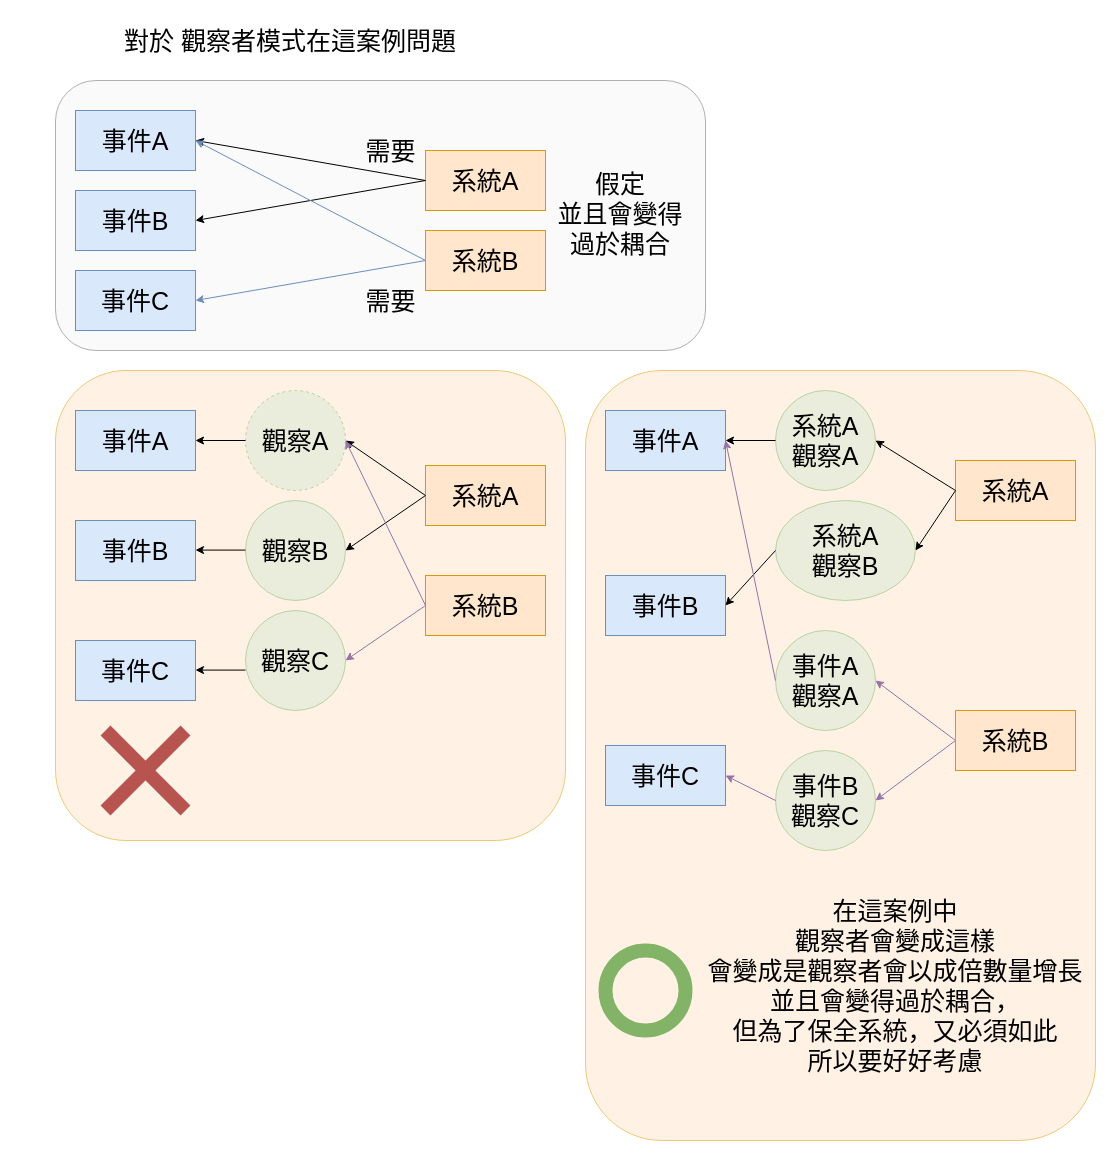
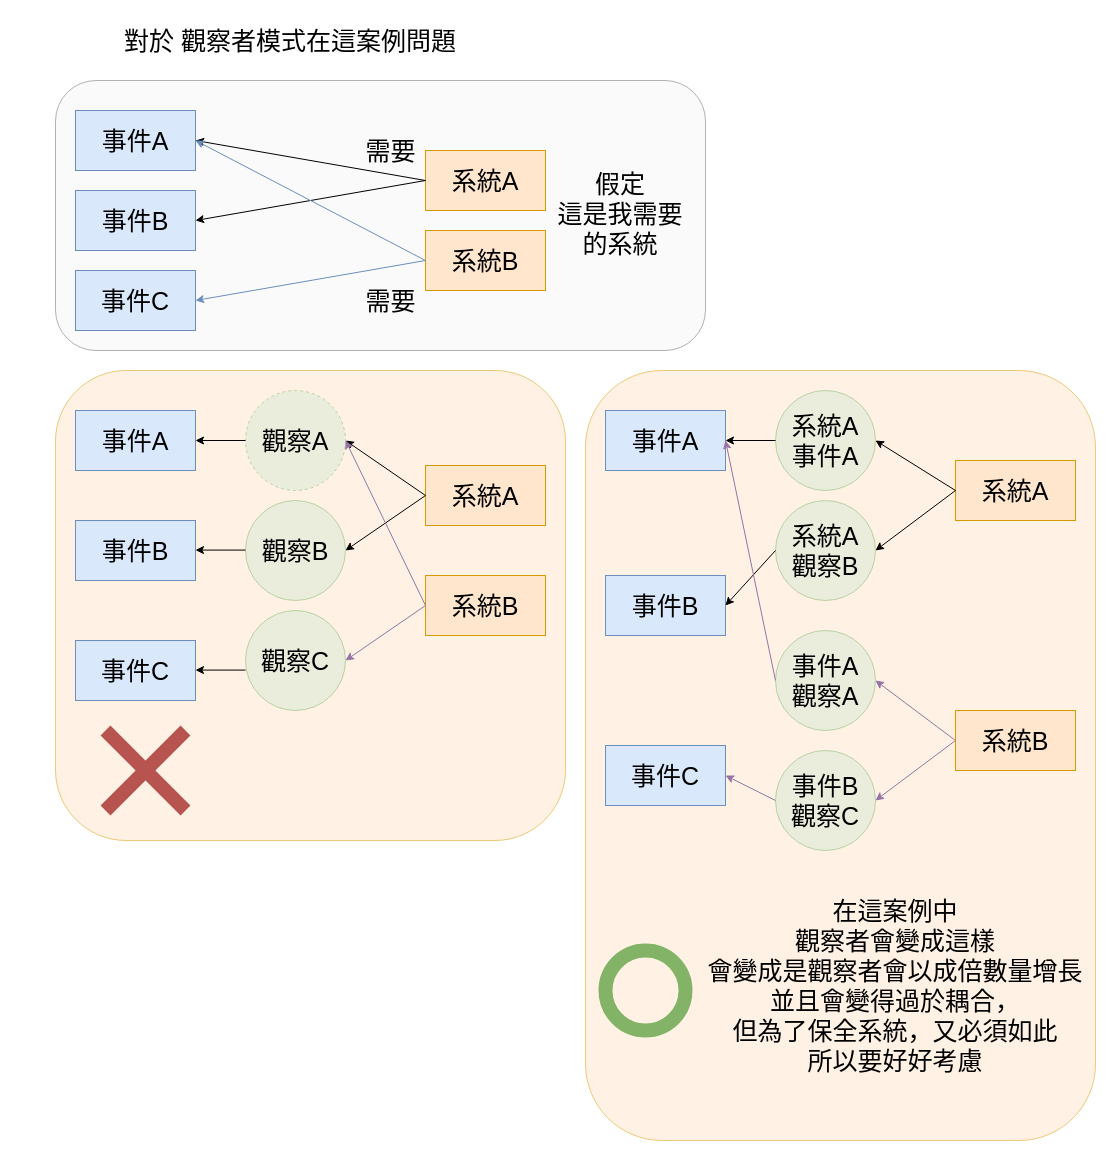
(621, 214) -> (621, 214)
(826, 441) -> (826, 441)
(846, 551) -> (826, 551)
